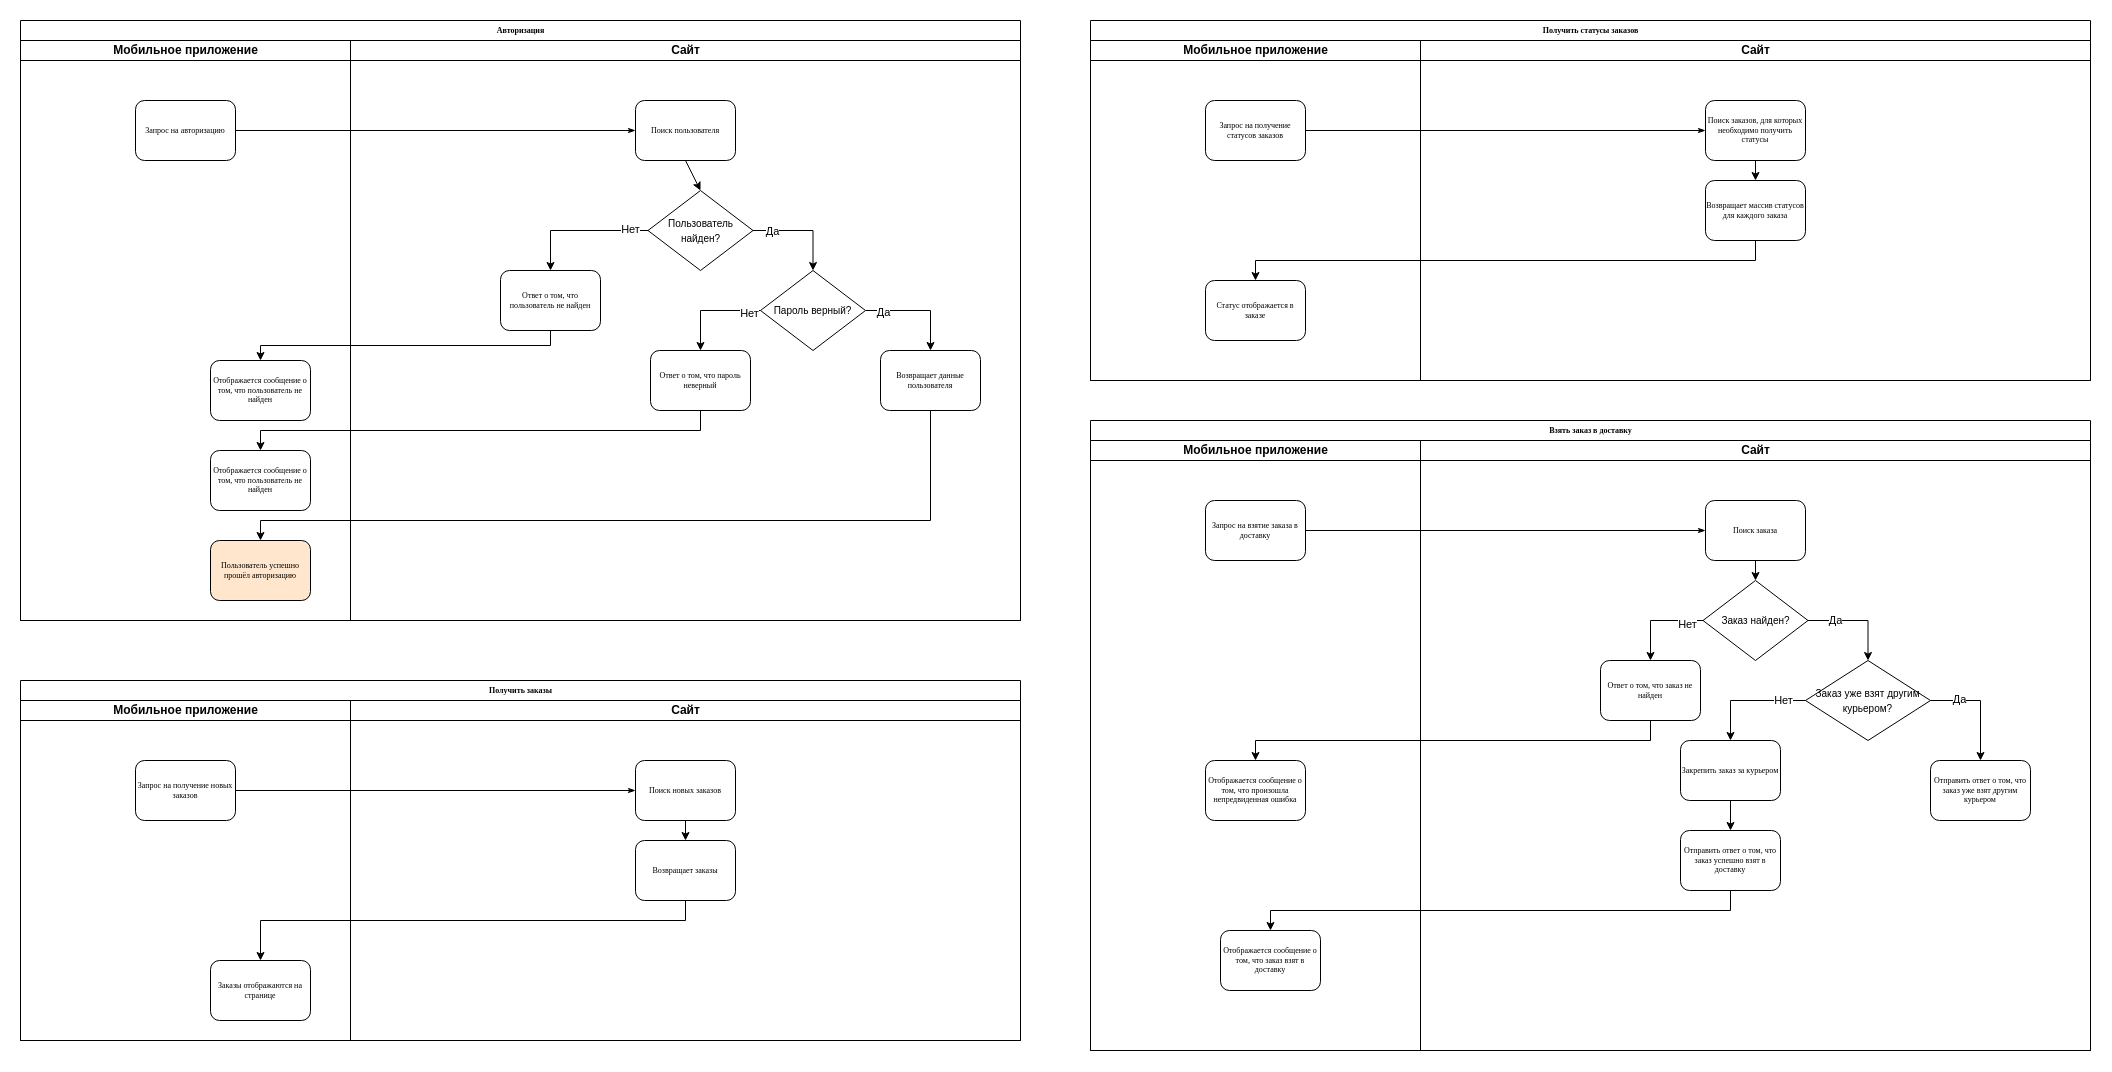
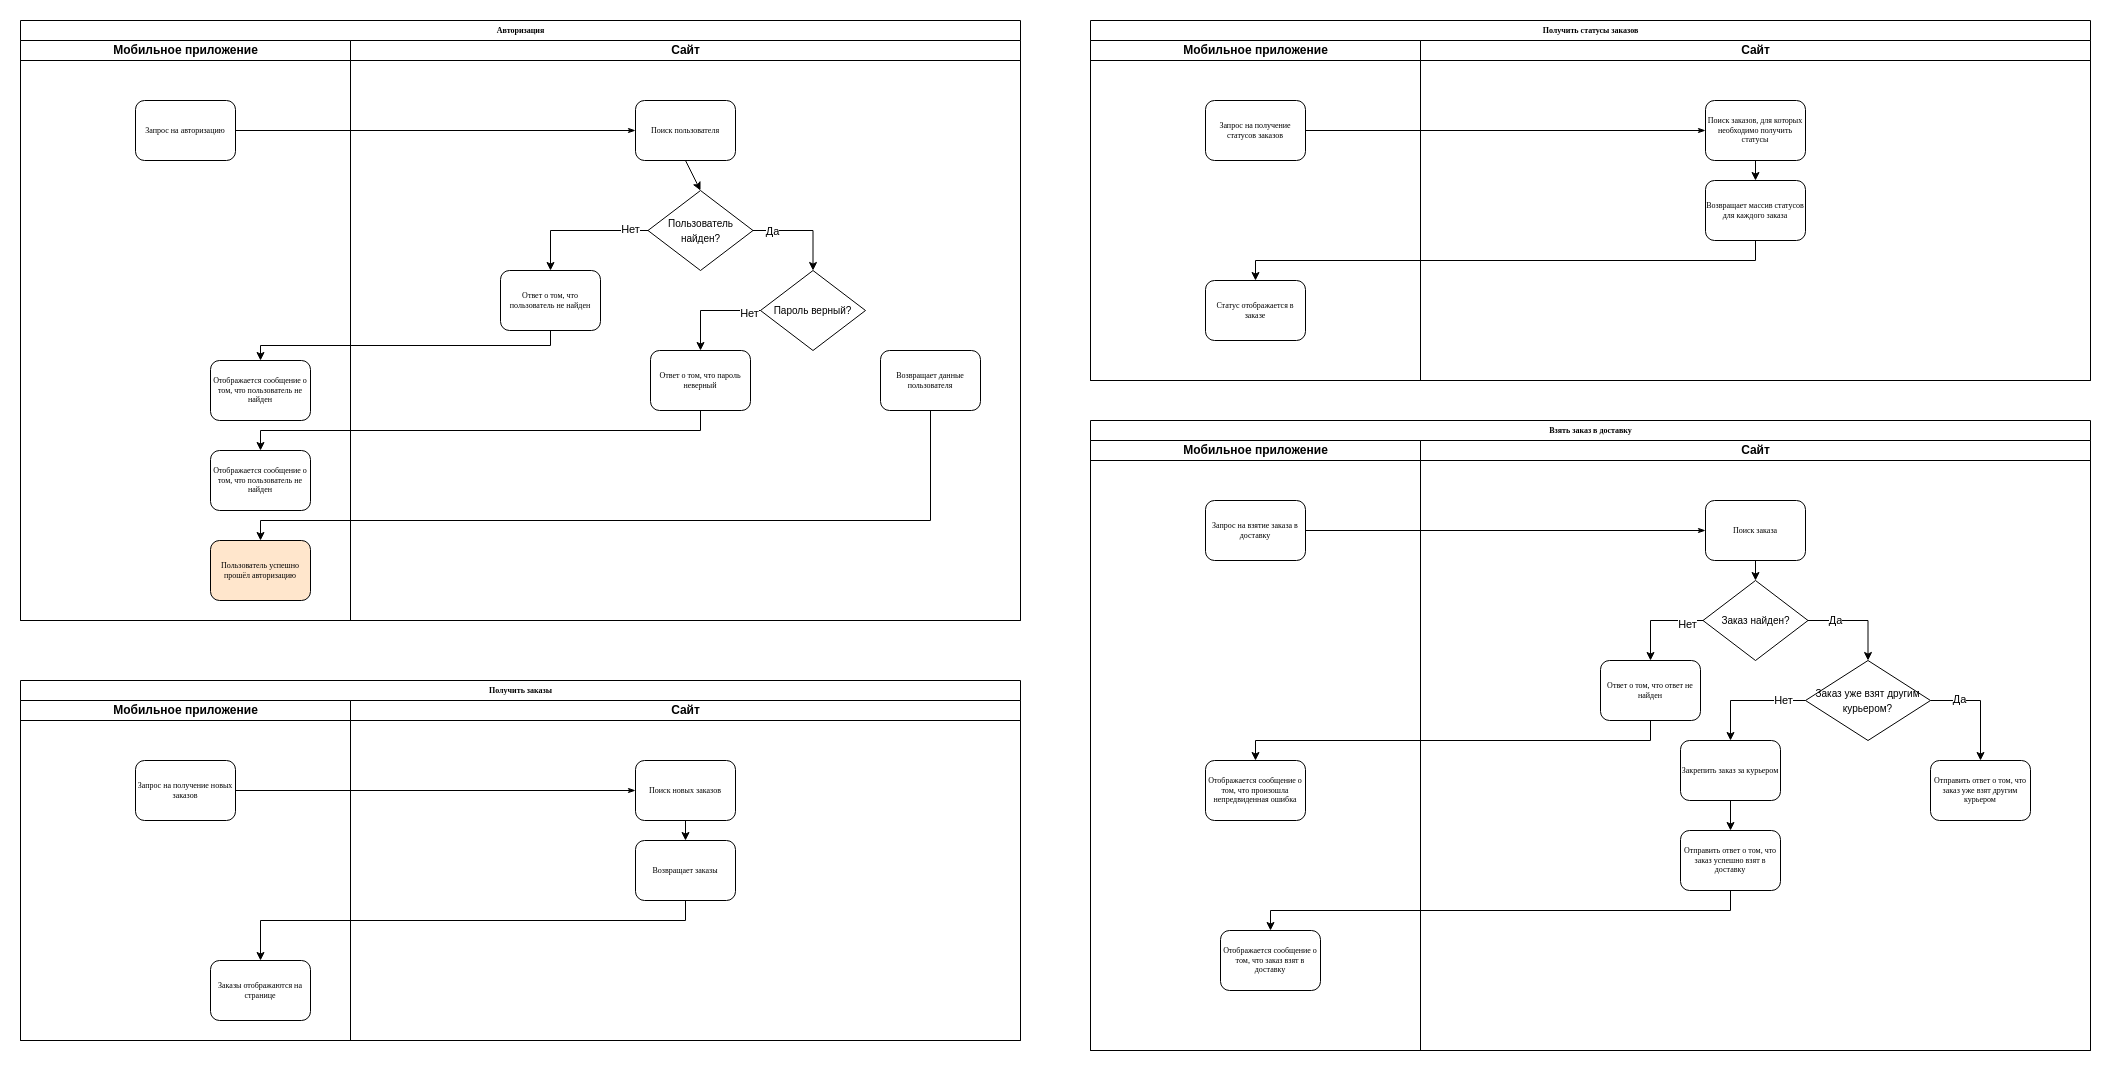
(915, 311) -> none
(1651, 691) -> (1651, 691)
